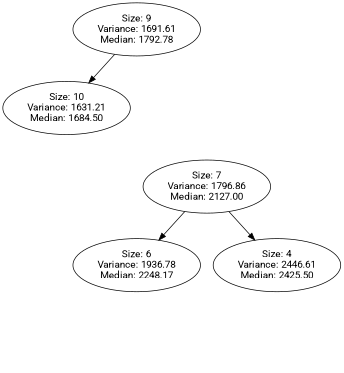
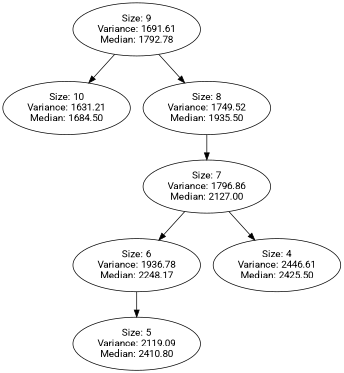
none -> (207, 108)
none -> (137, 344)
